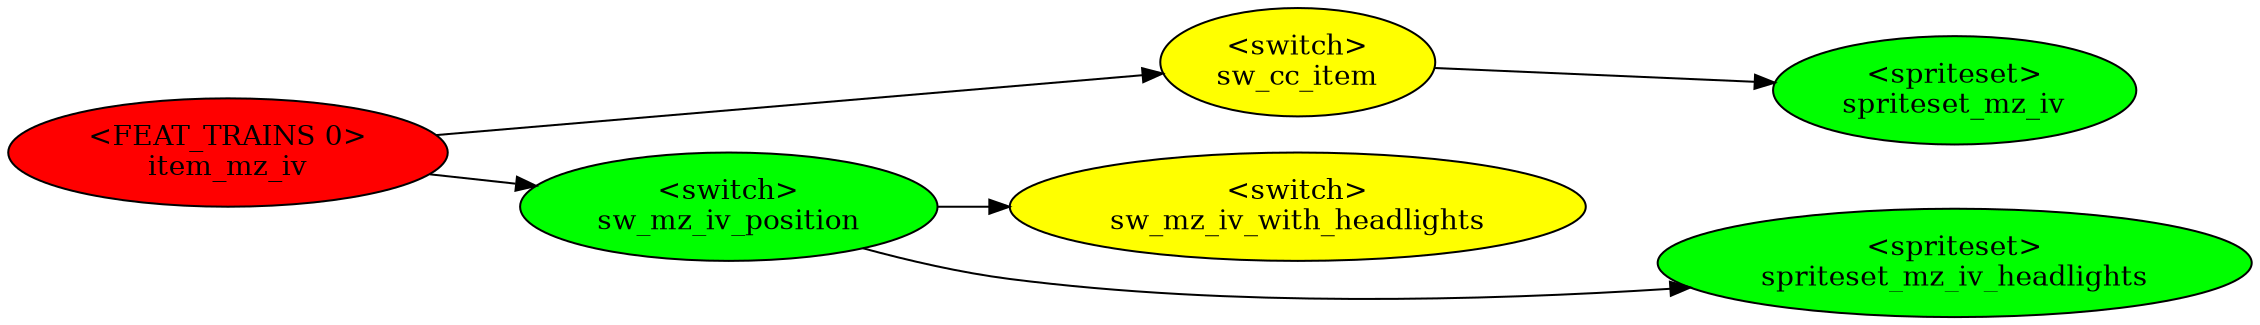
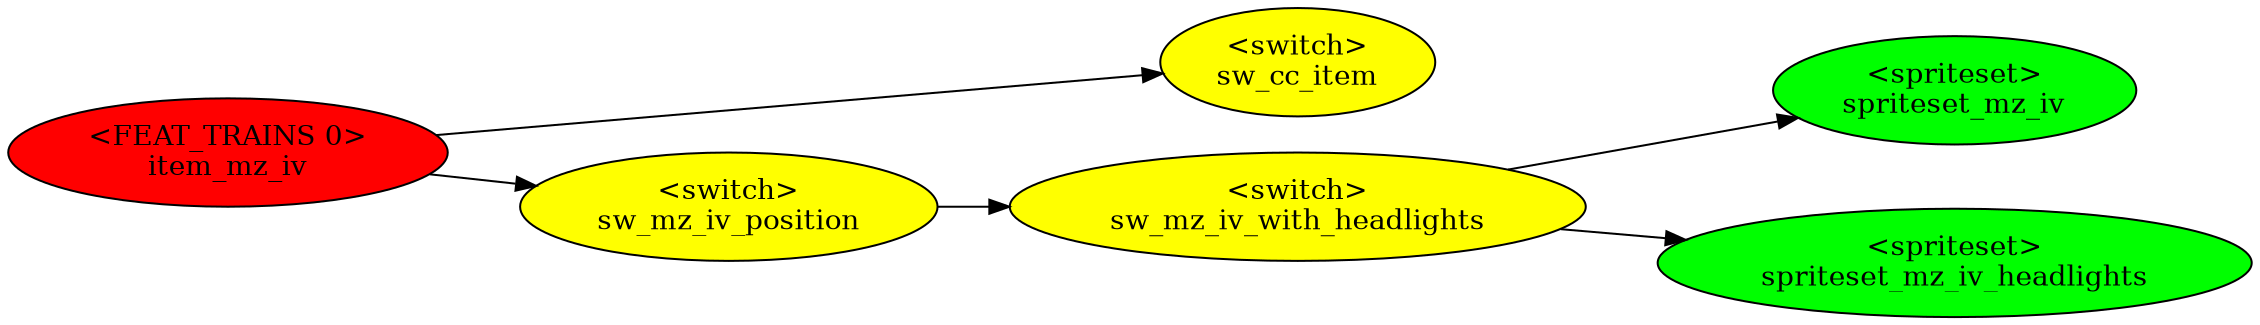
(1595, 75) -> (1643, 146)
(729, 207) -> (729, 207)
(1265, 298) -> (1613, 234)
